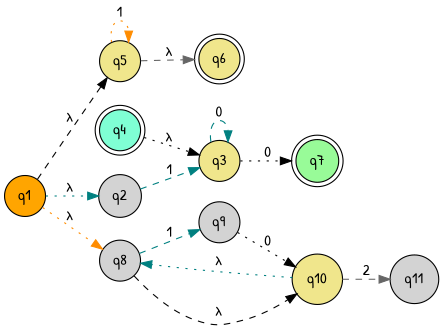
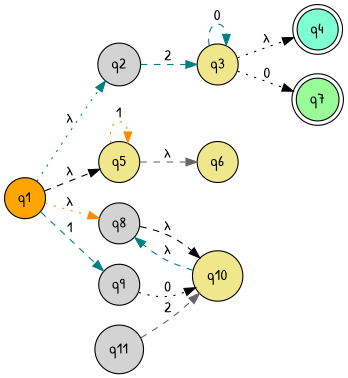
(219, 59) -> (218, 162)
(166, 145) -> (260, 50)
(170, 170) -> (168, 56)
(164, 244) -> (68, 238)
(222, 272) -> (167, 260)
(361, 279) -> (167, 321)
